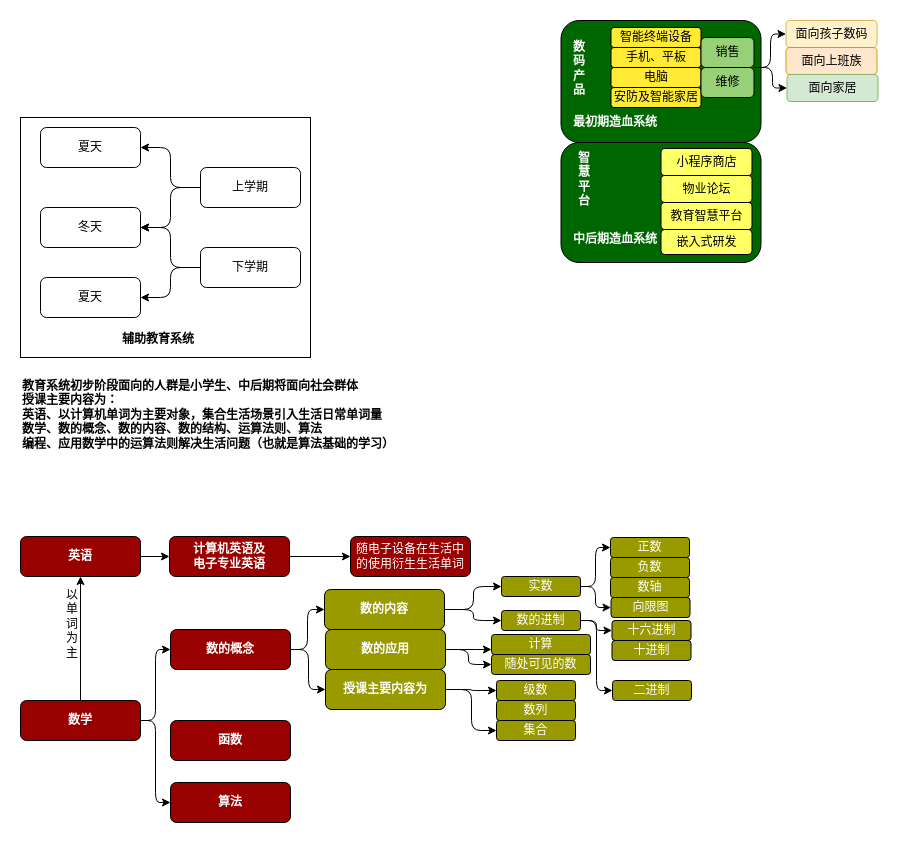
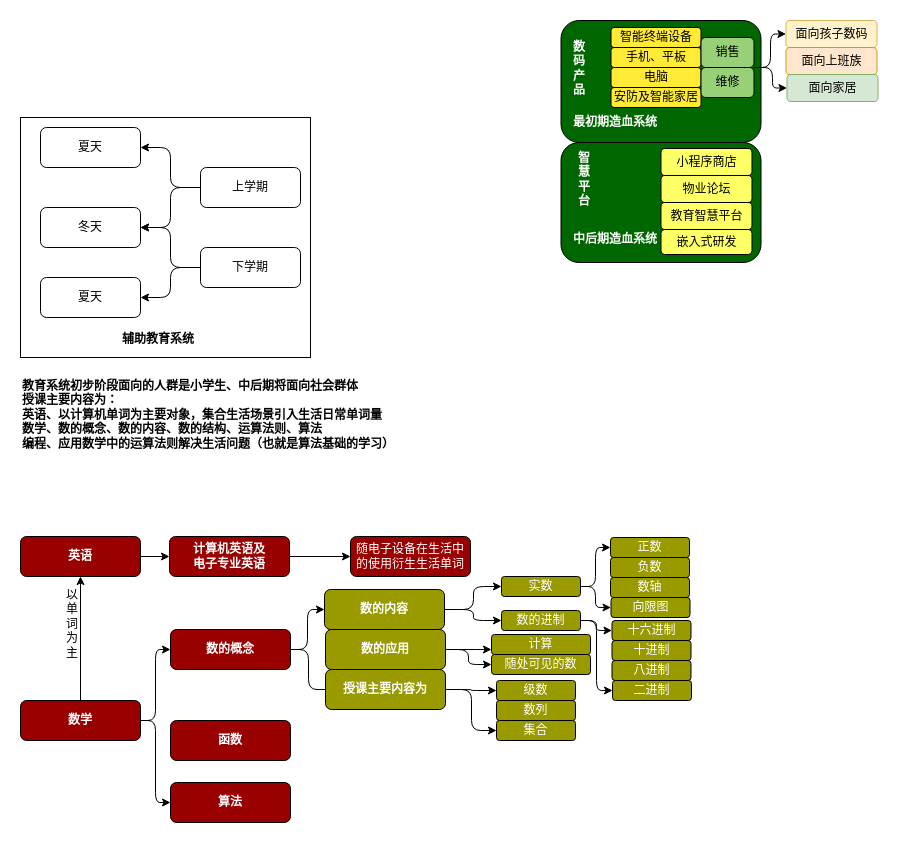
none -> (652, 671)
(313, 689) -> (317, 690)
